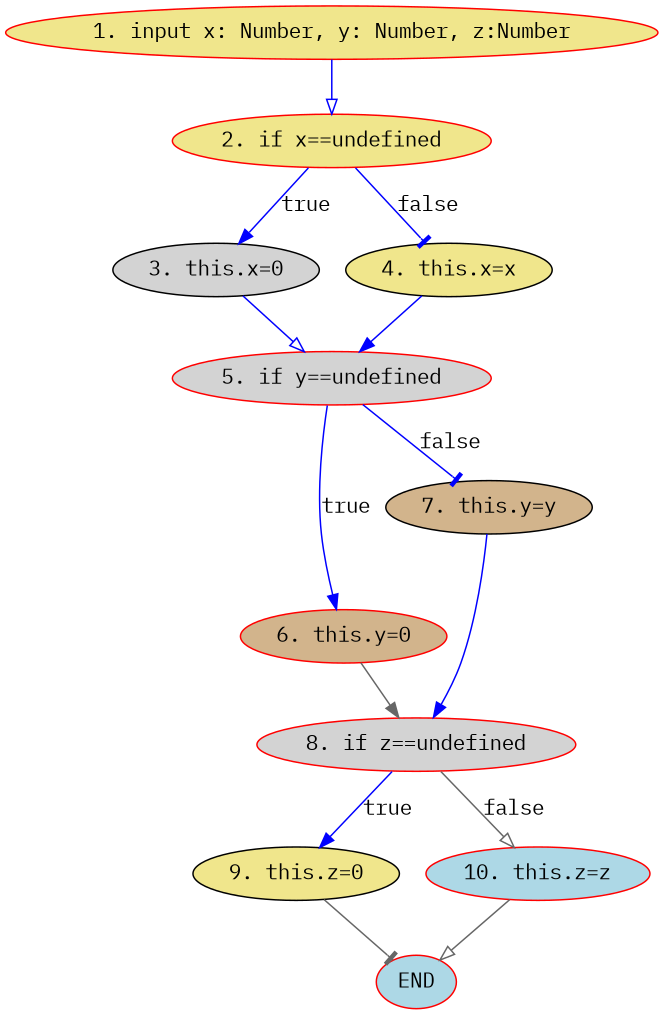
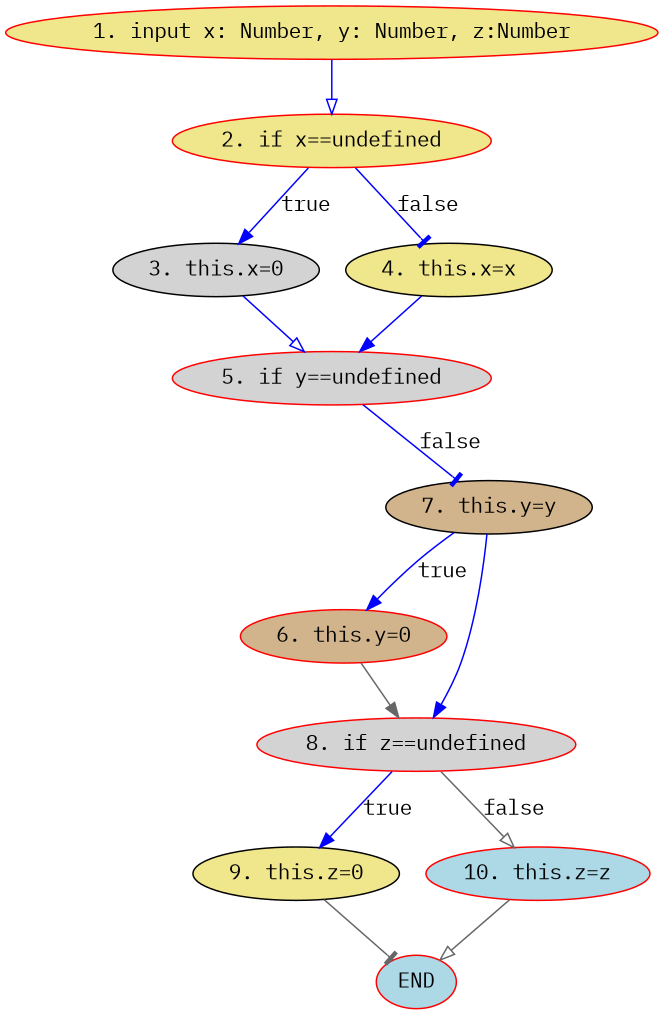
(320, 501) -> (414, 564)
